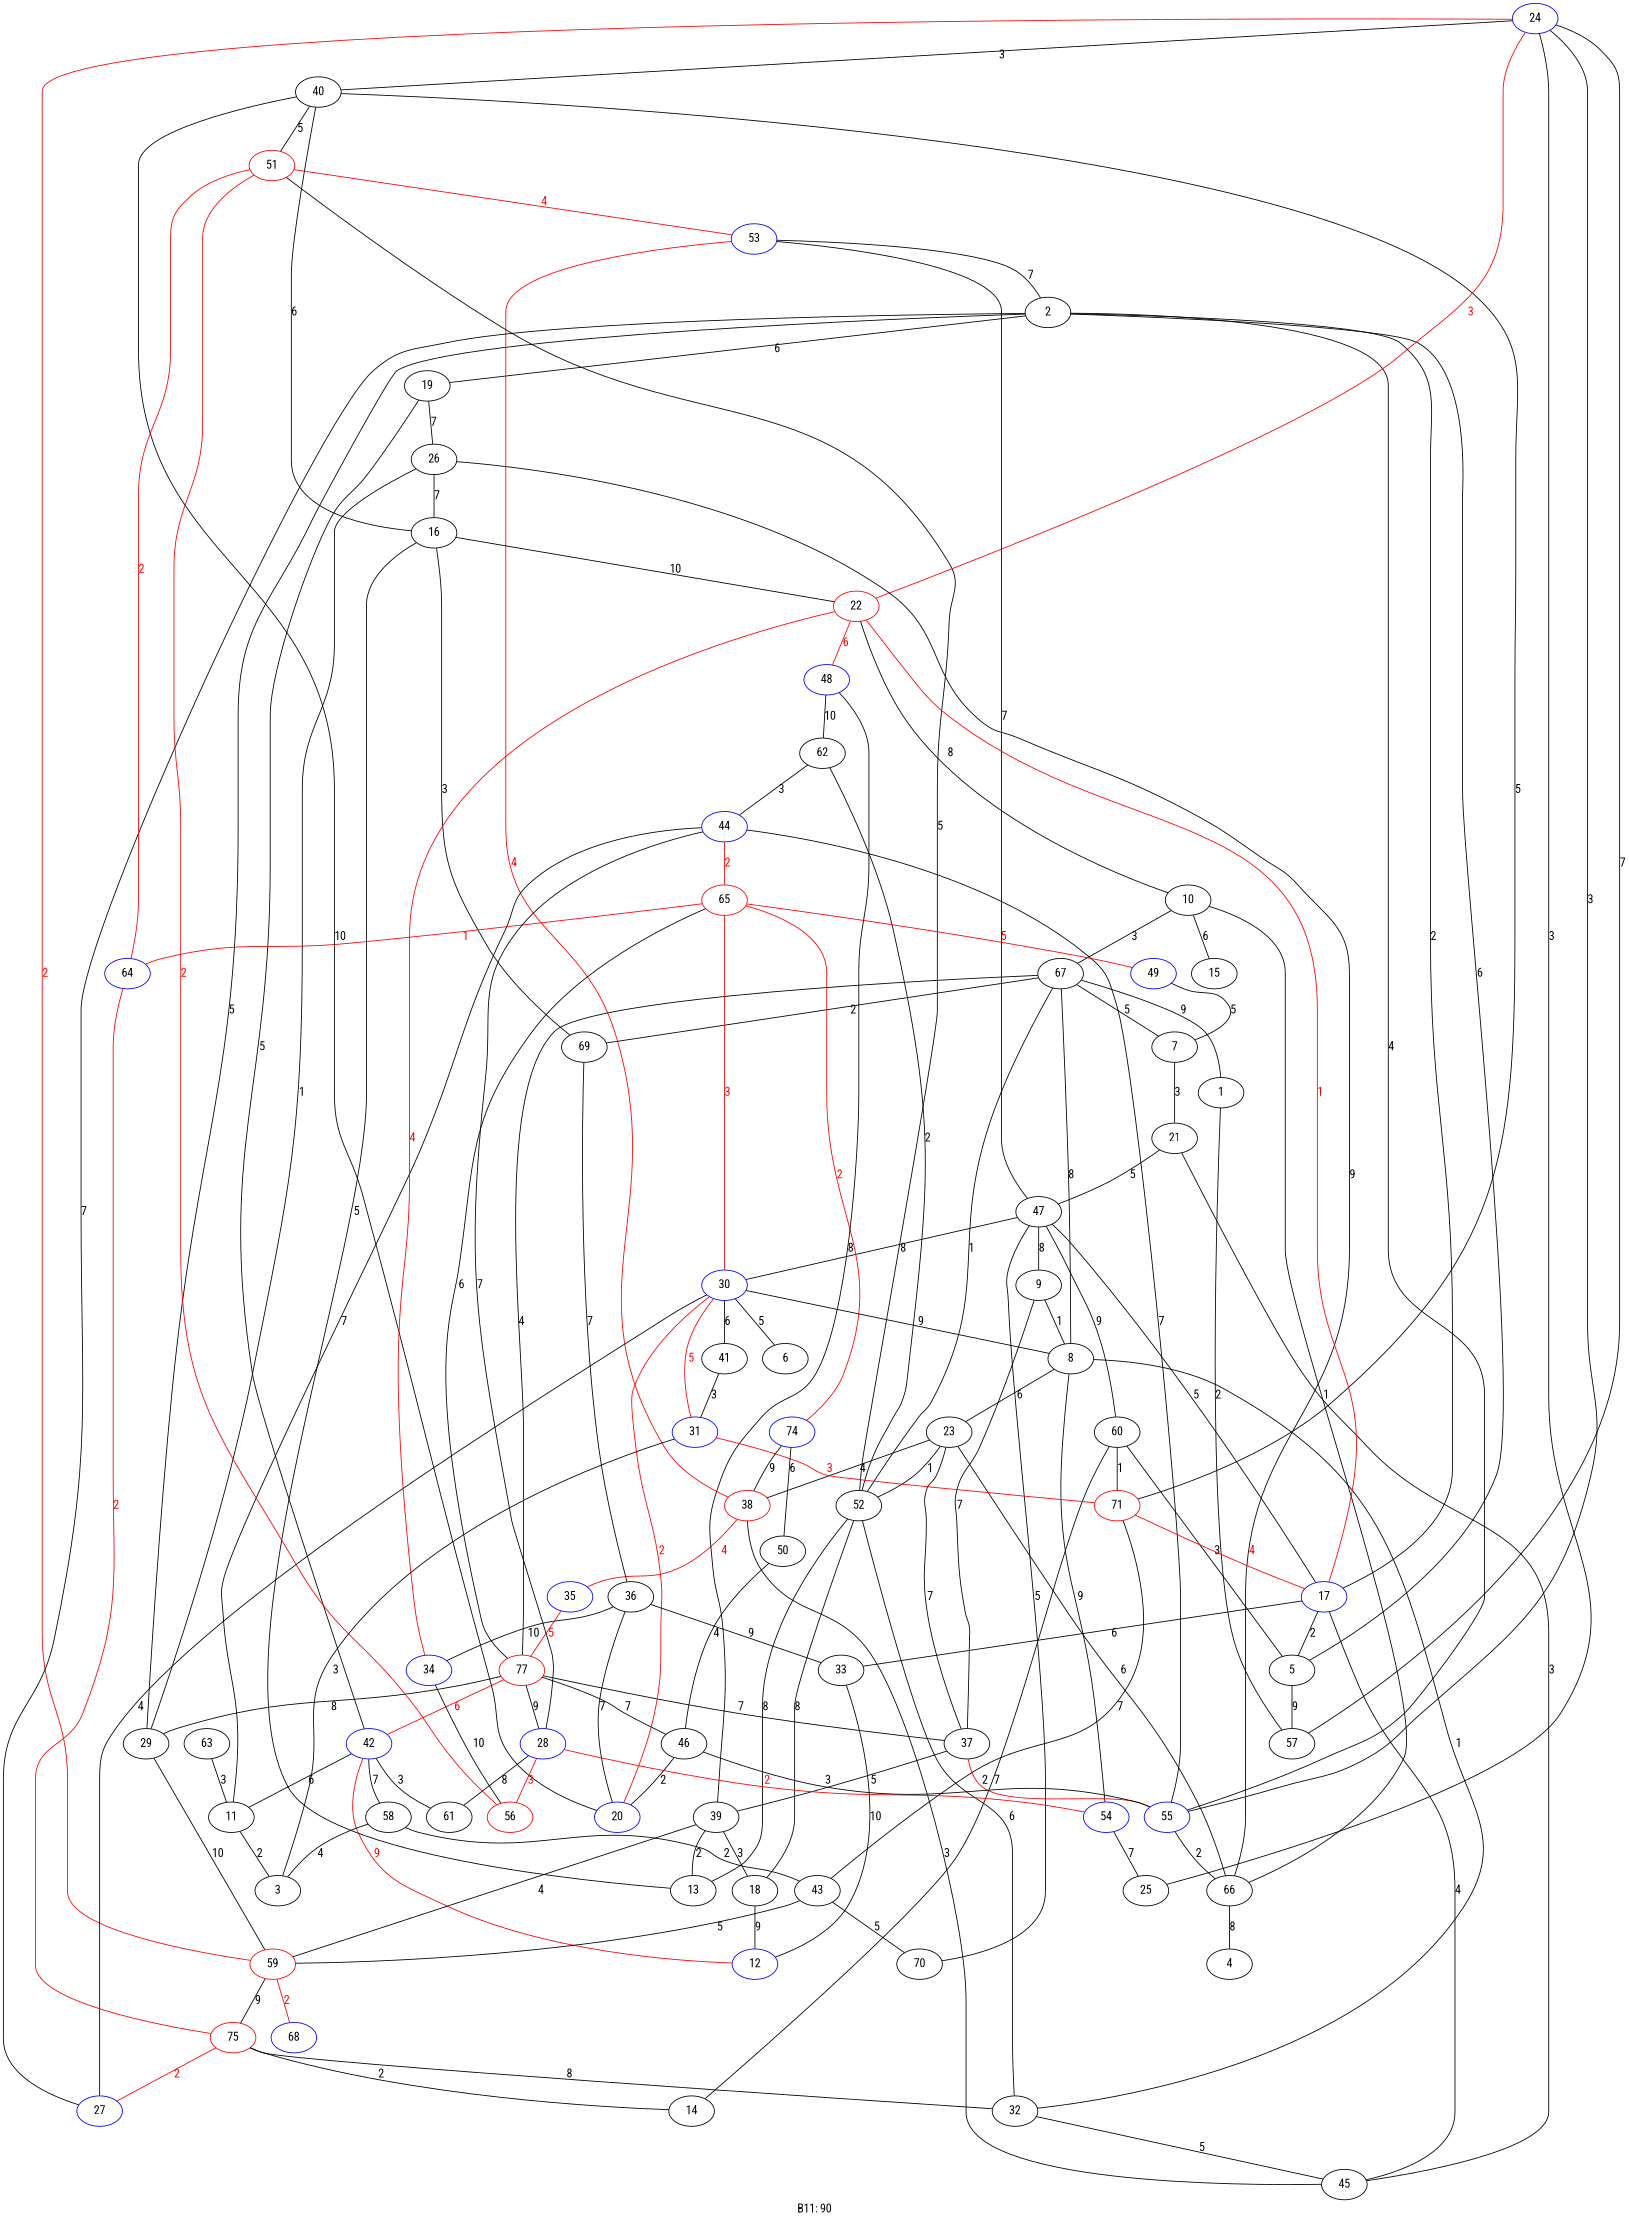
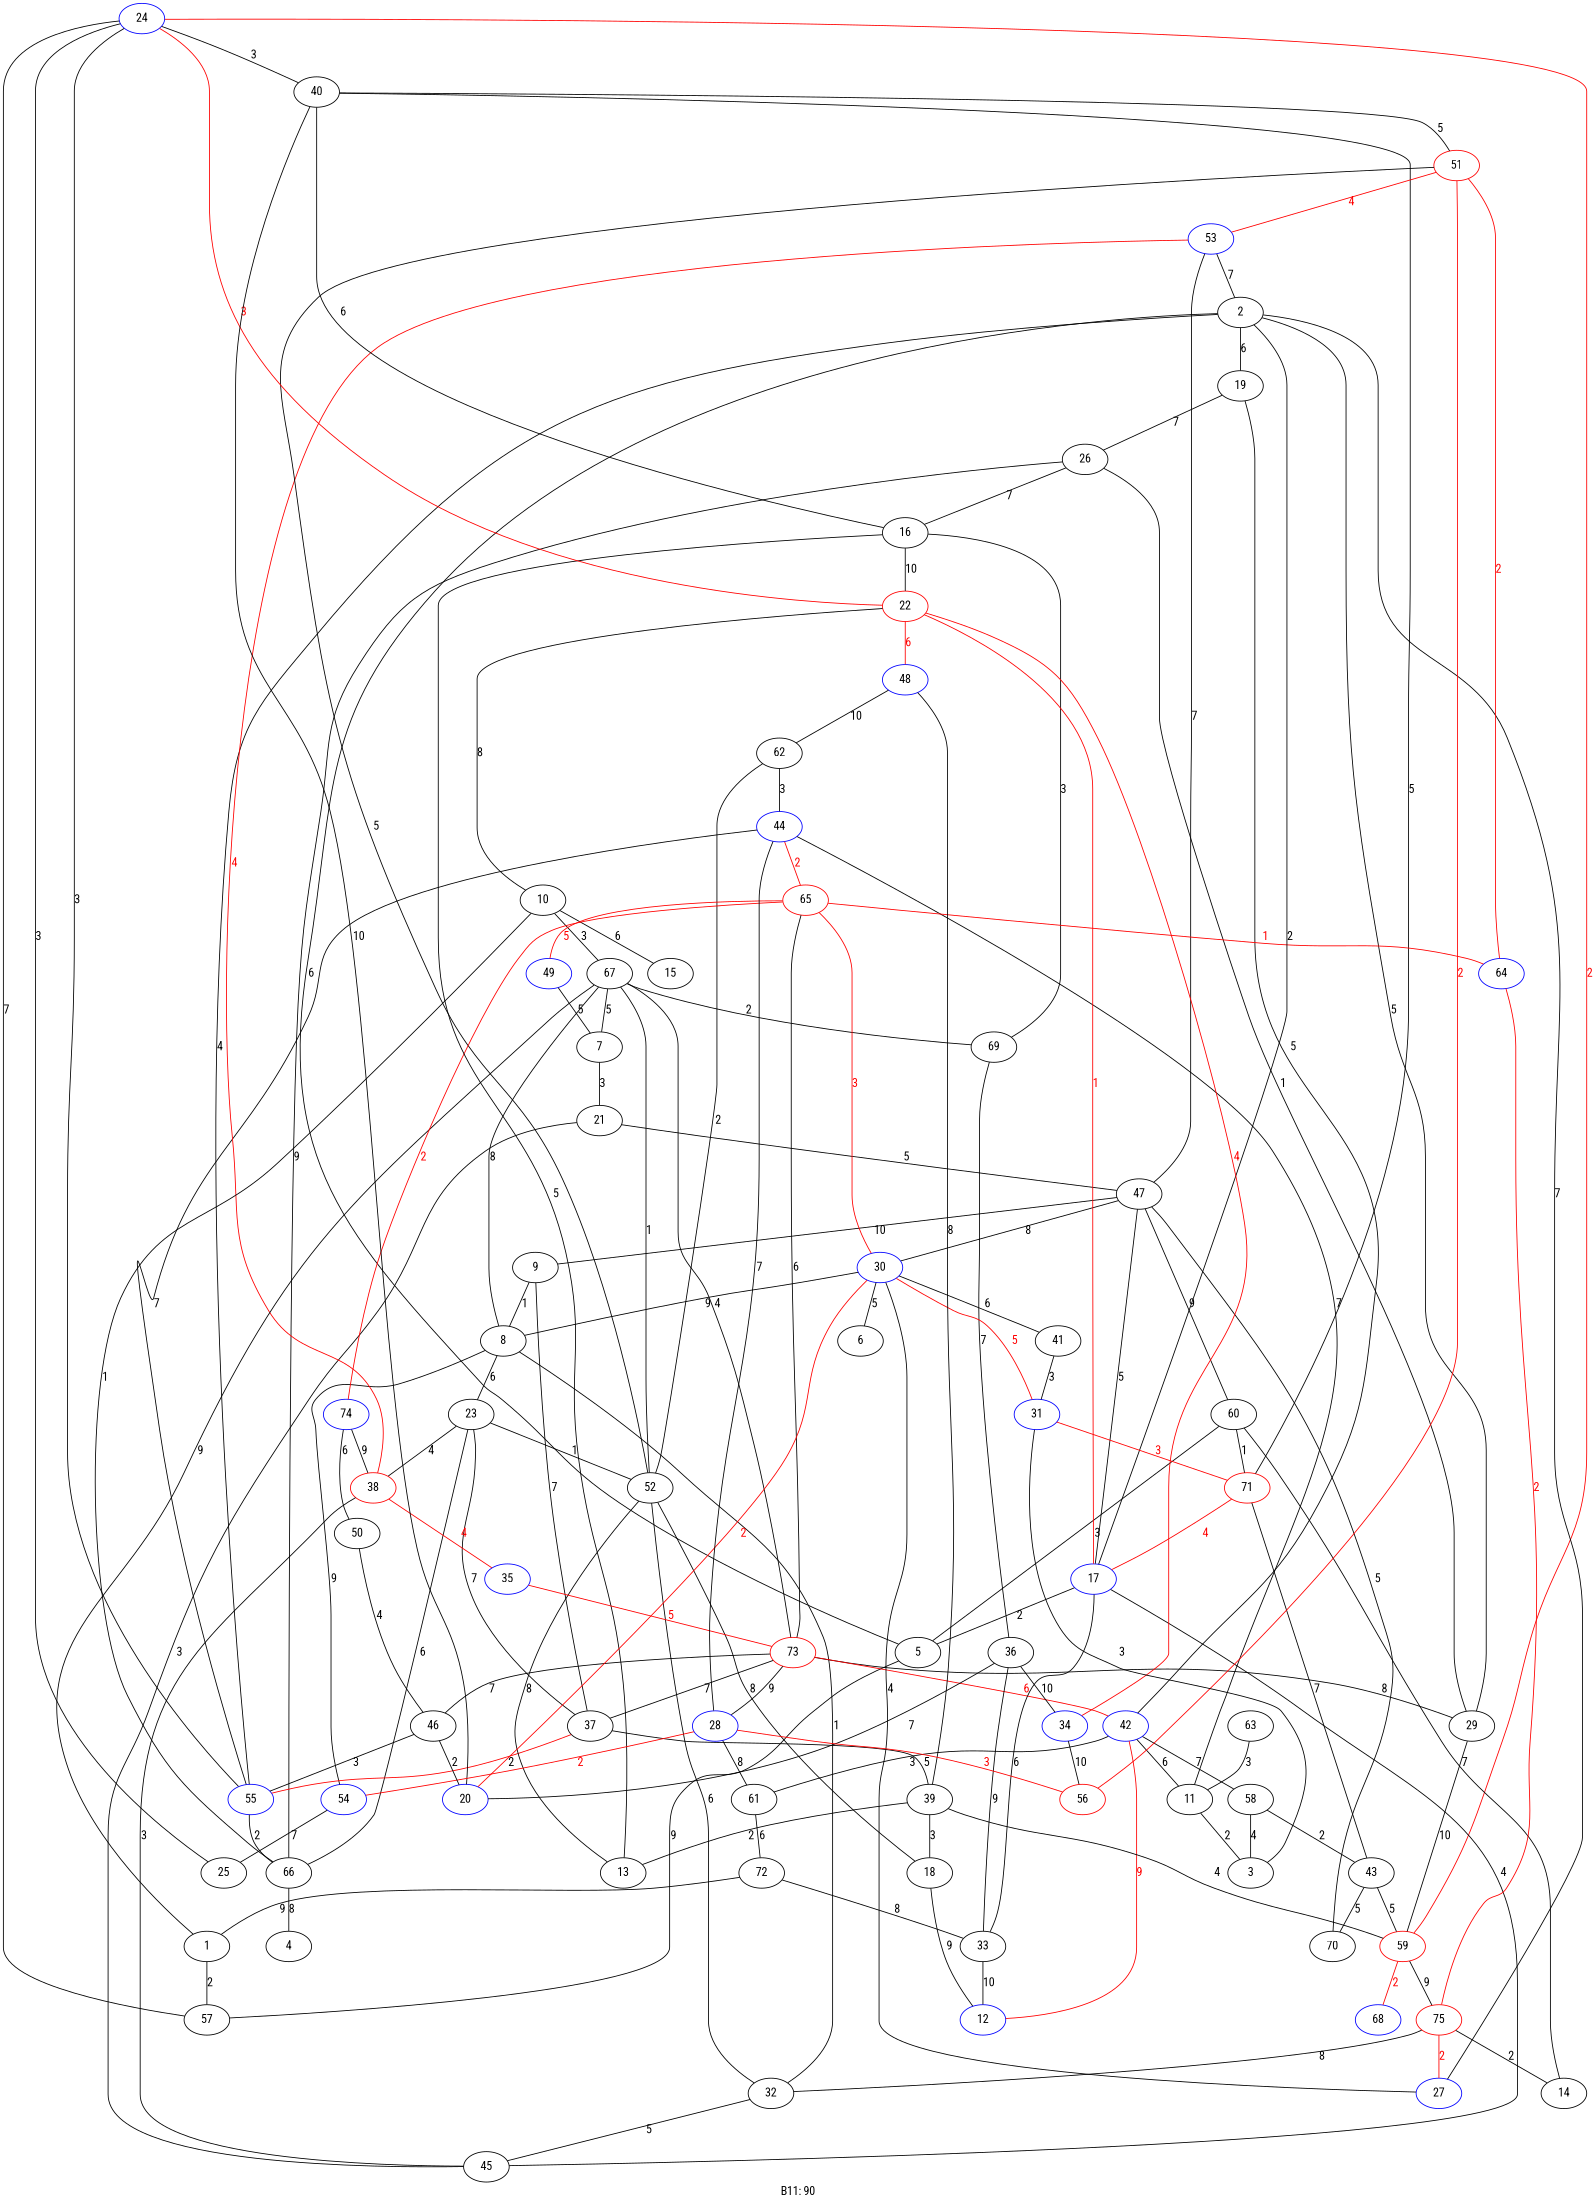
(1042, 1249) -> (880, 1231)
(522, 1670) -> (793, 1653)
none -> (762, 1873)
